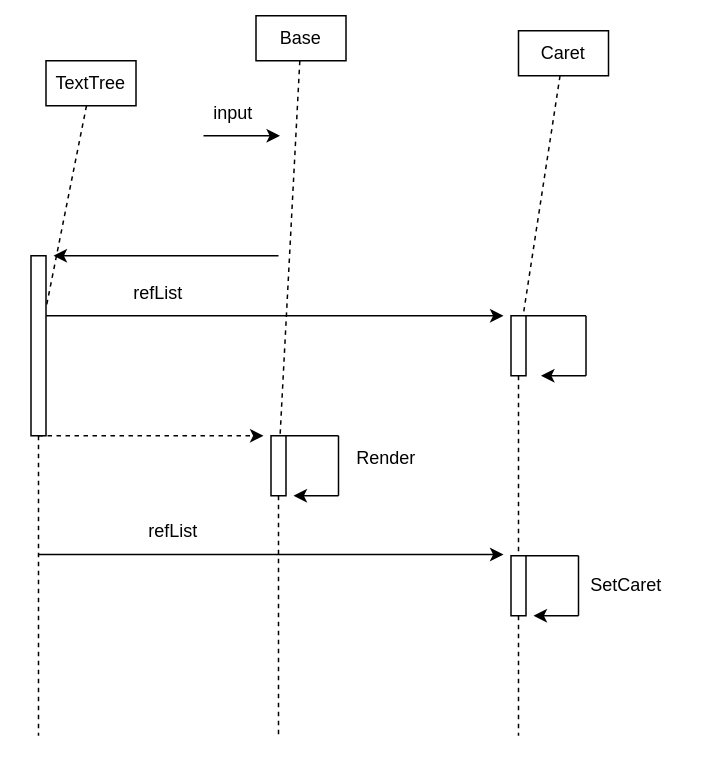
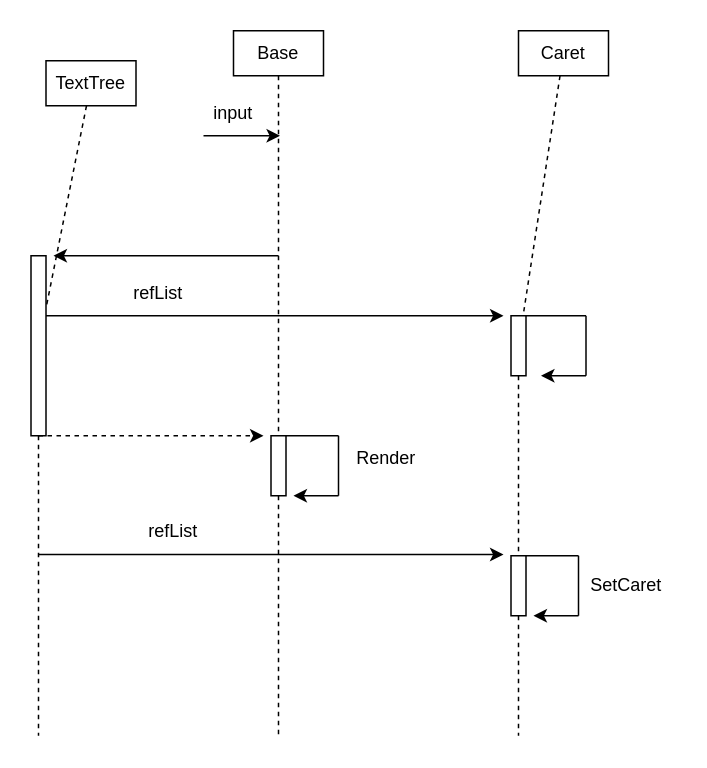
(301, 38) -> (278, 53)
